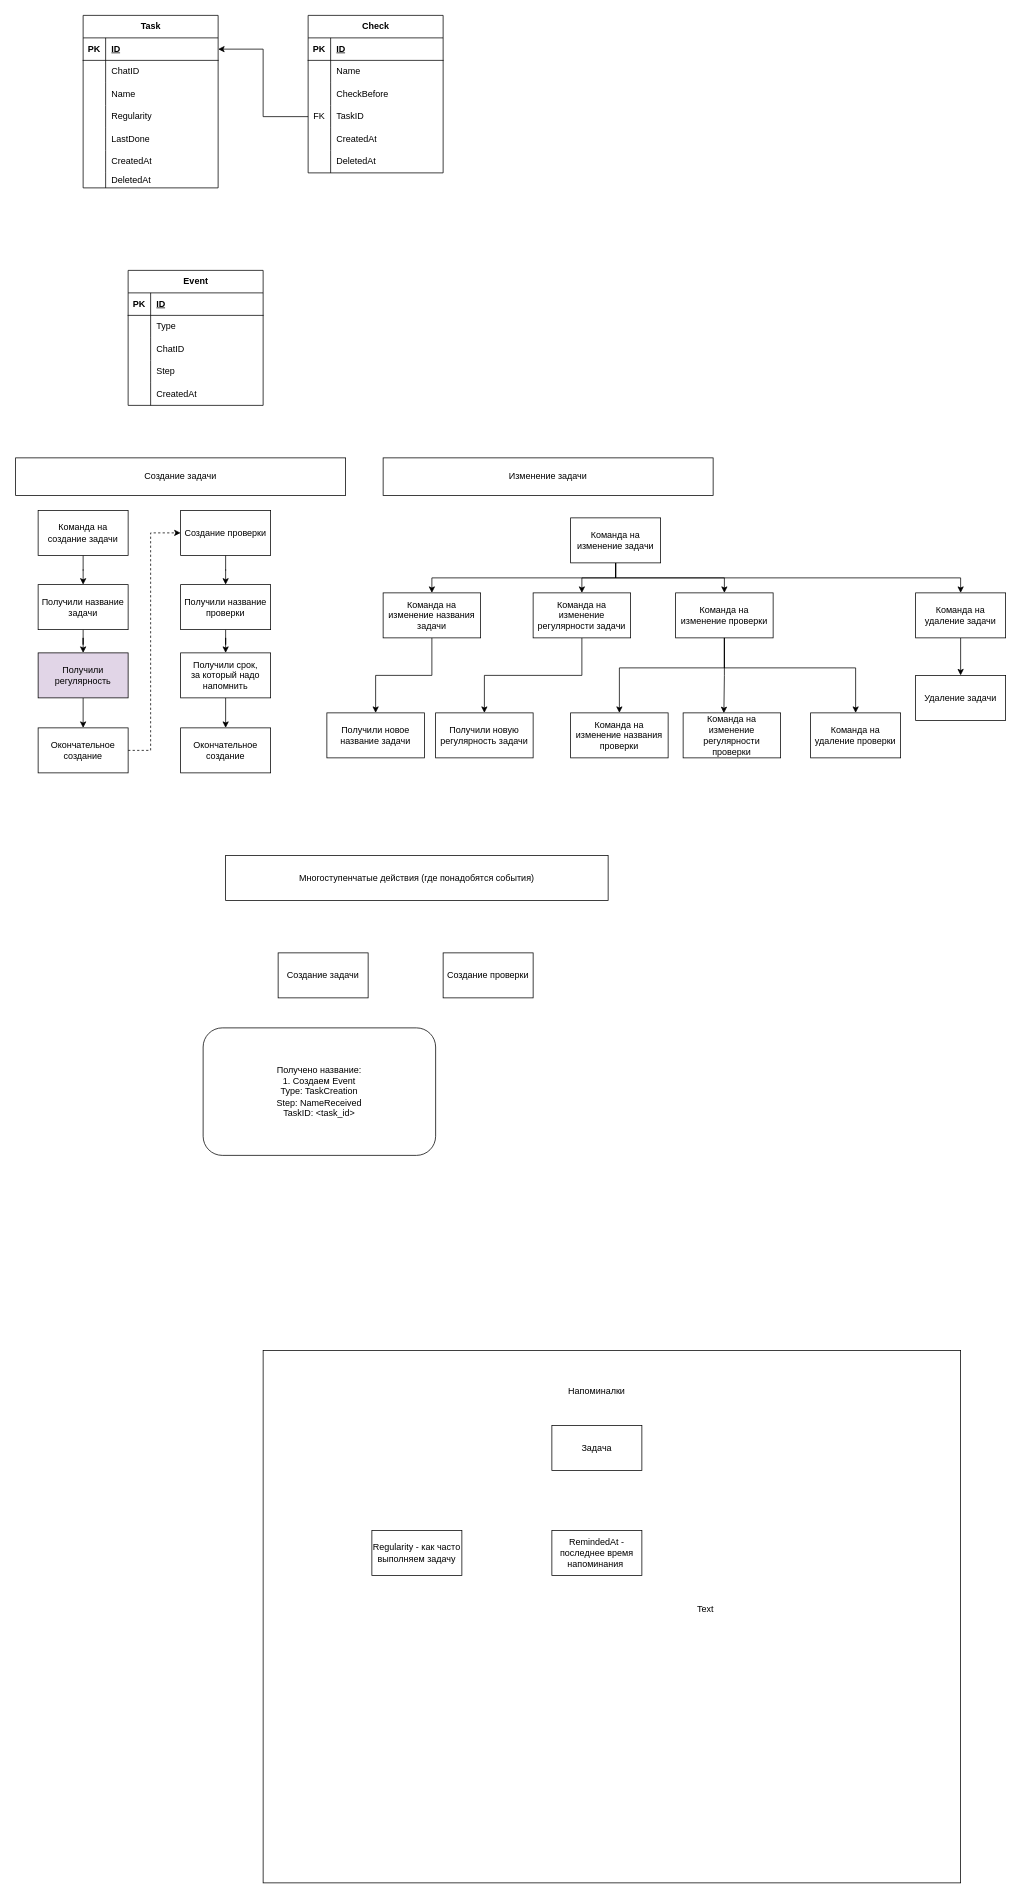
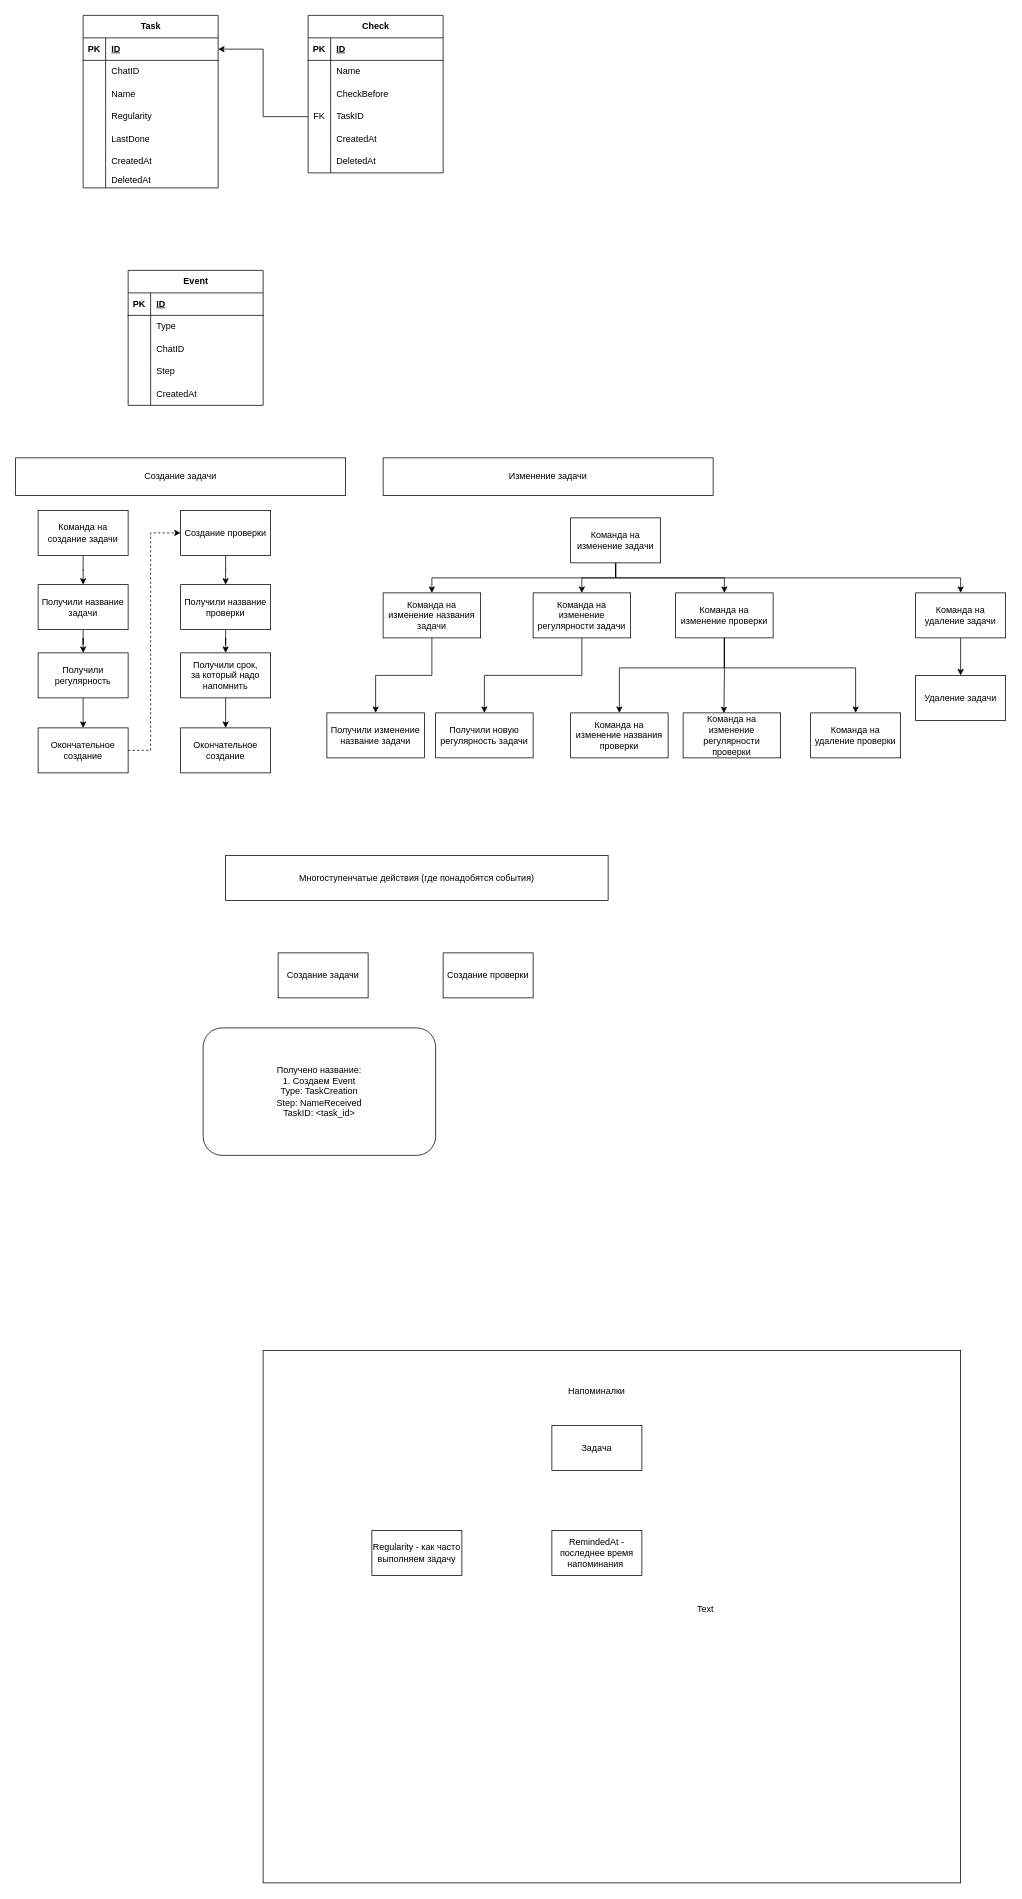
(83, 675) -> (83, 675)
(375, 735) -> (375, 735)
